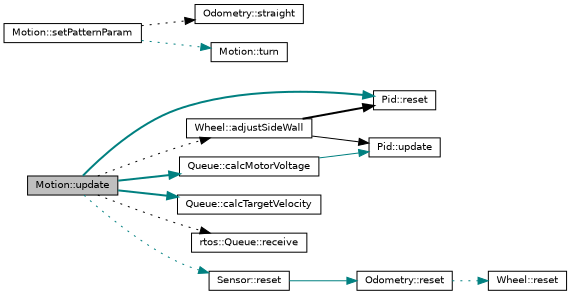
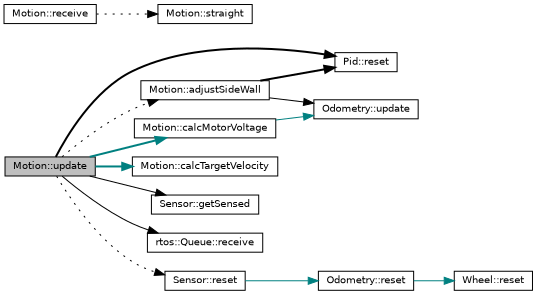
(249, 14) -> (205, 14)
(73, 33) -> (50, 14)
(249, 52) -> none
(212, 100) -> (170, 58)
(249, 128) -> (205, 90)
(405, 147) -> (366, 109)
(249, 166) -> (205, 128)
none -> (205, 205)
(249, 205) -> (205, 166)
(149, 214) -> (103, 207)
(138, 238) -> (98, 232)
(465, 281) -> (429, 281)
